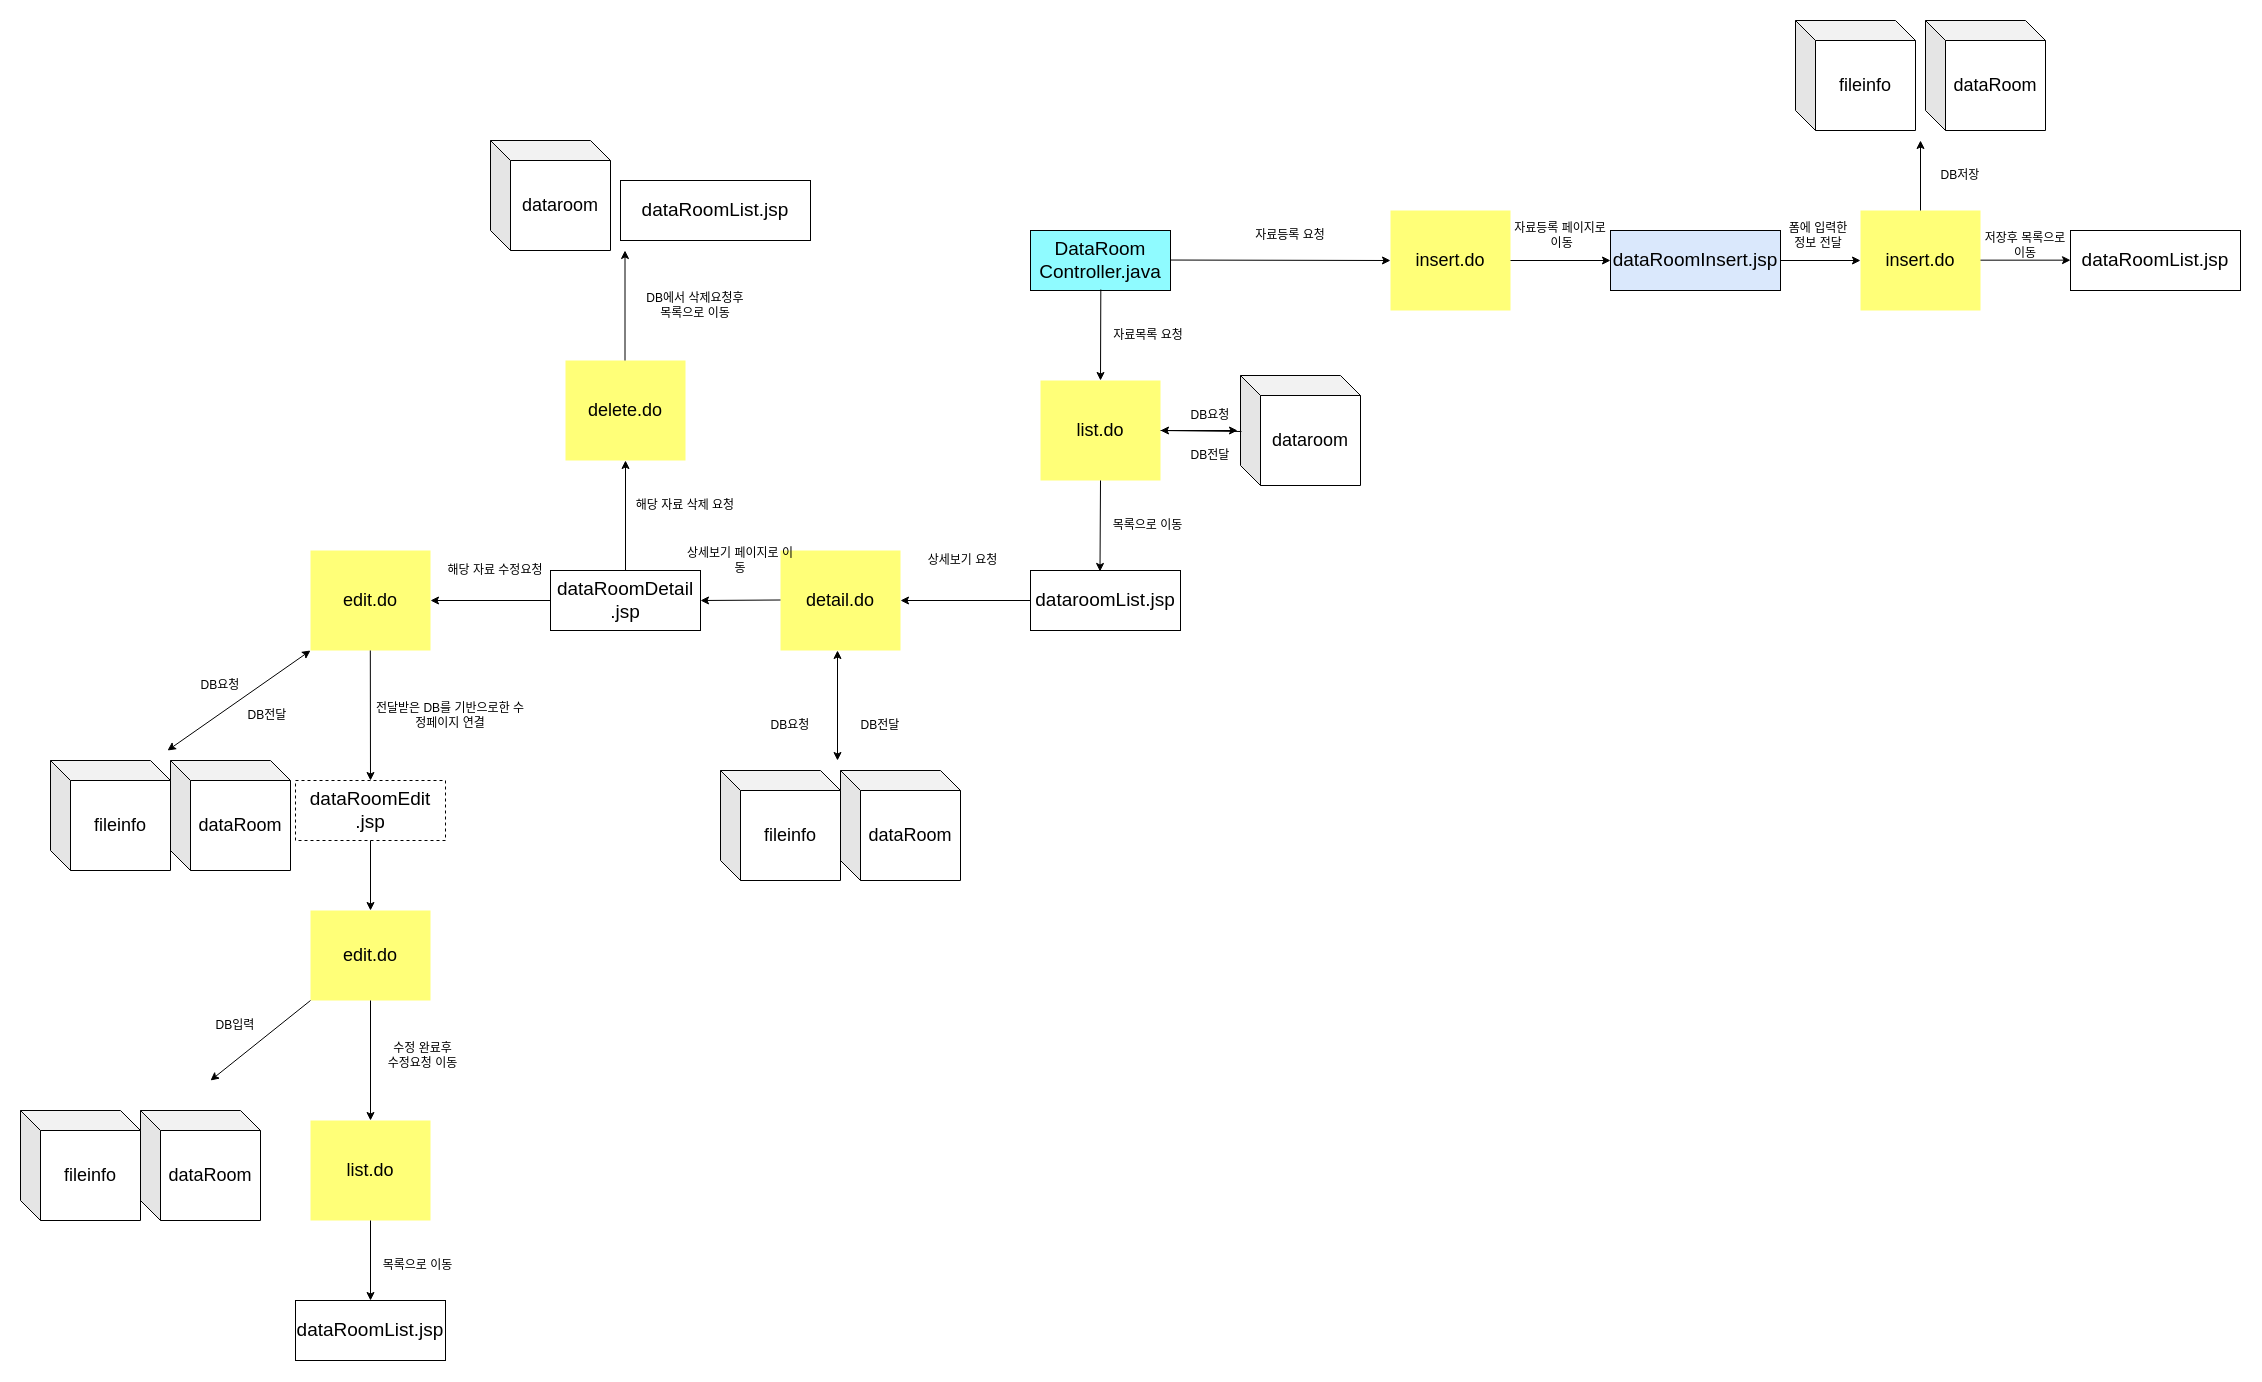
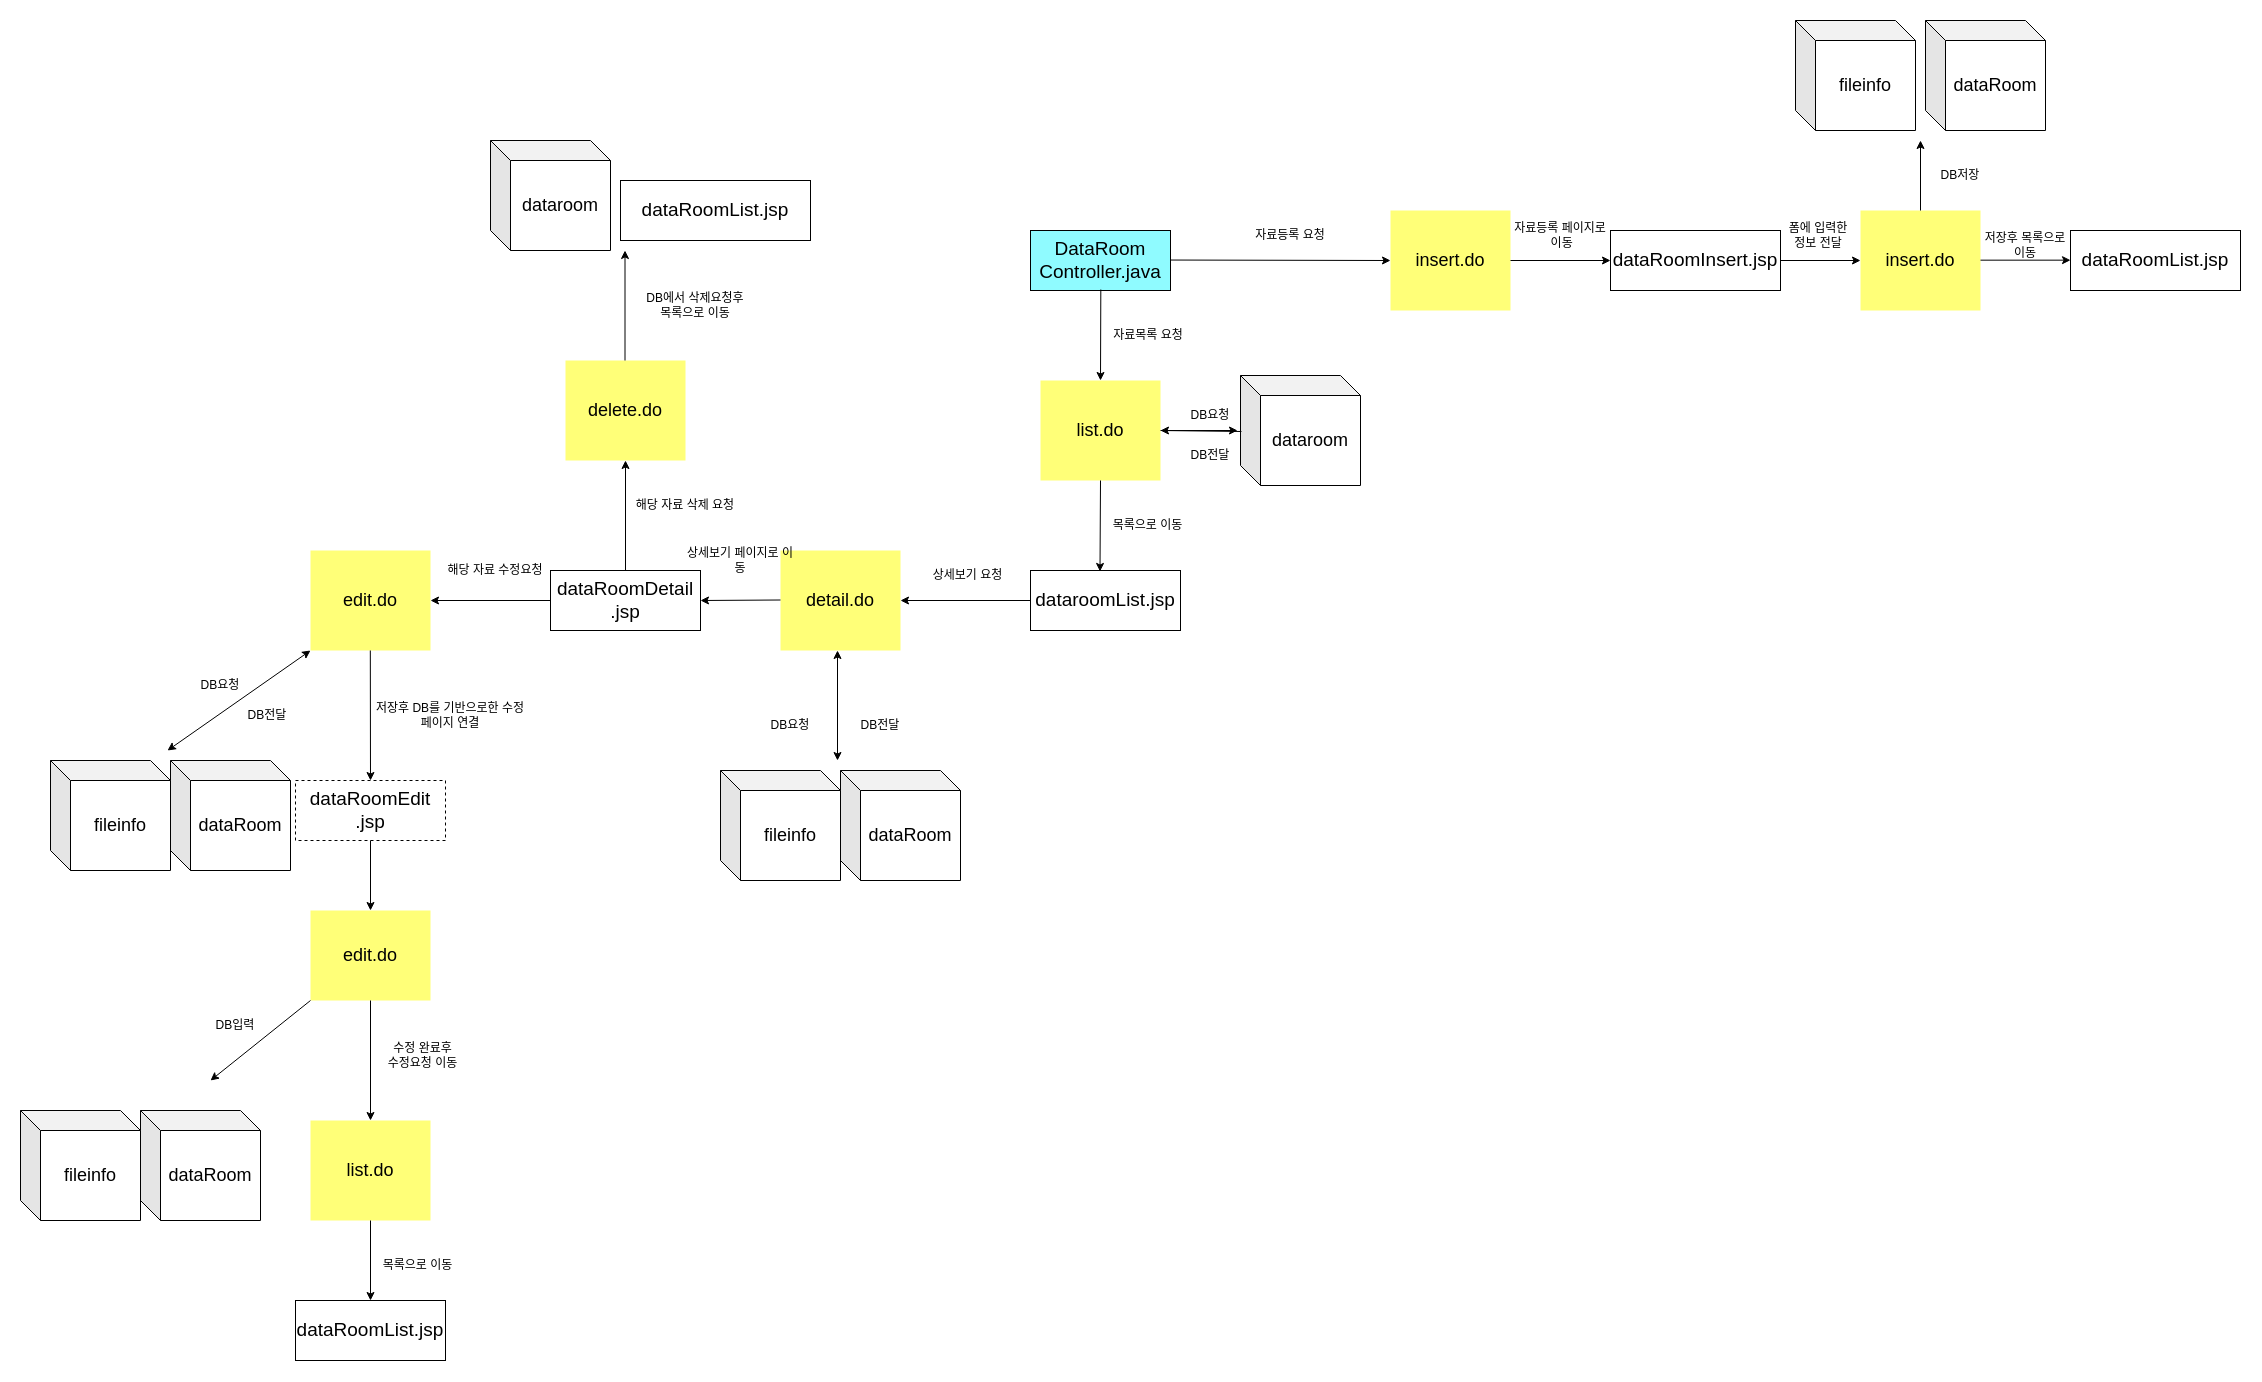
(1696, 261) -> (1696, 261)
(963, 561) -> (968, 576)
(451, 716) -> (451, 716)
